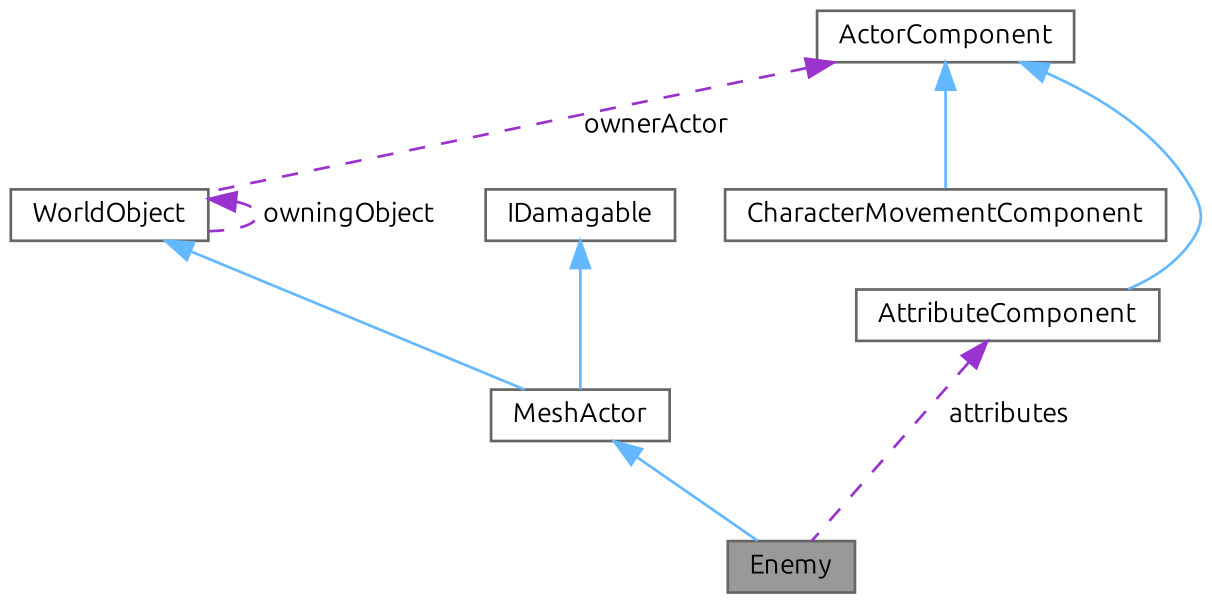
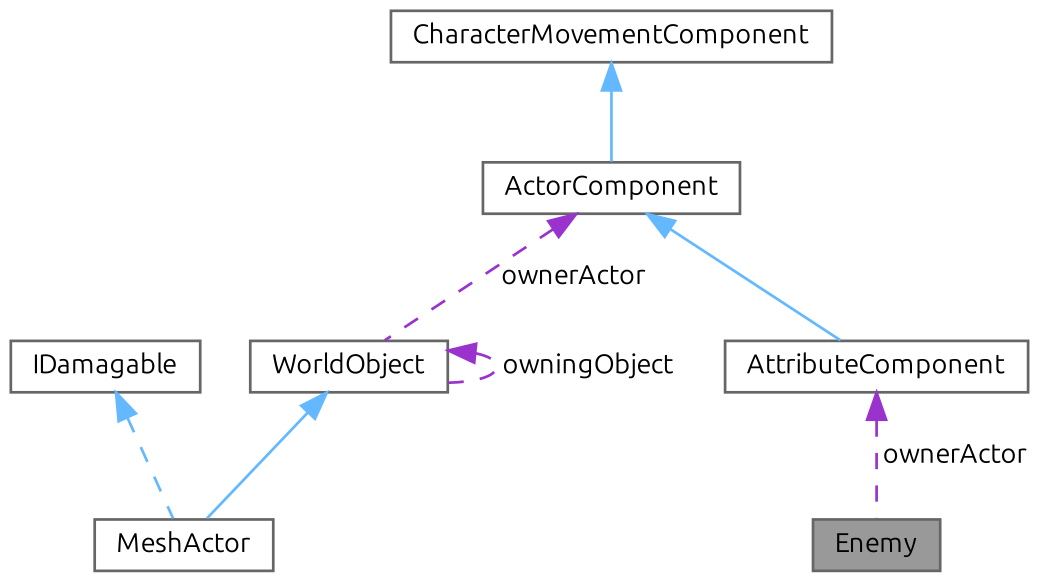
(946, 139) -> (611, 126)
(580, 329) -> (150, 468)
(1006, 415) -> (952, 456)
(697, 499) -> none
